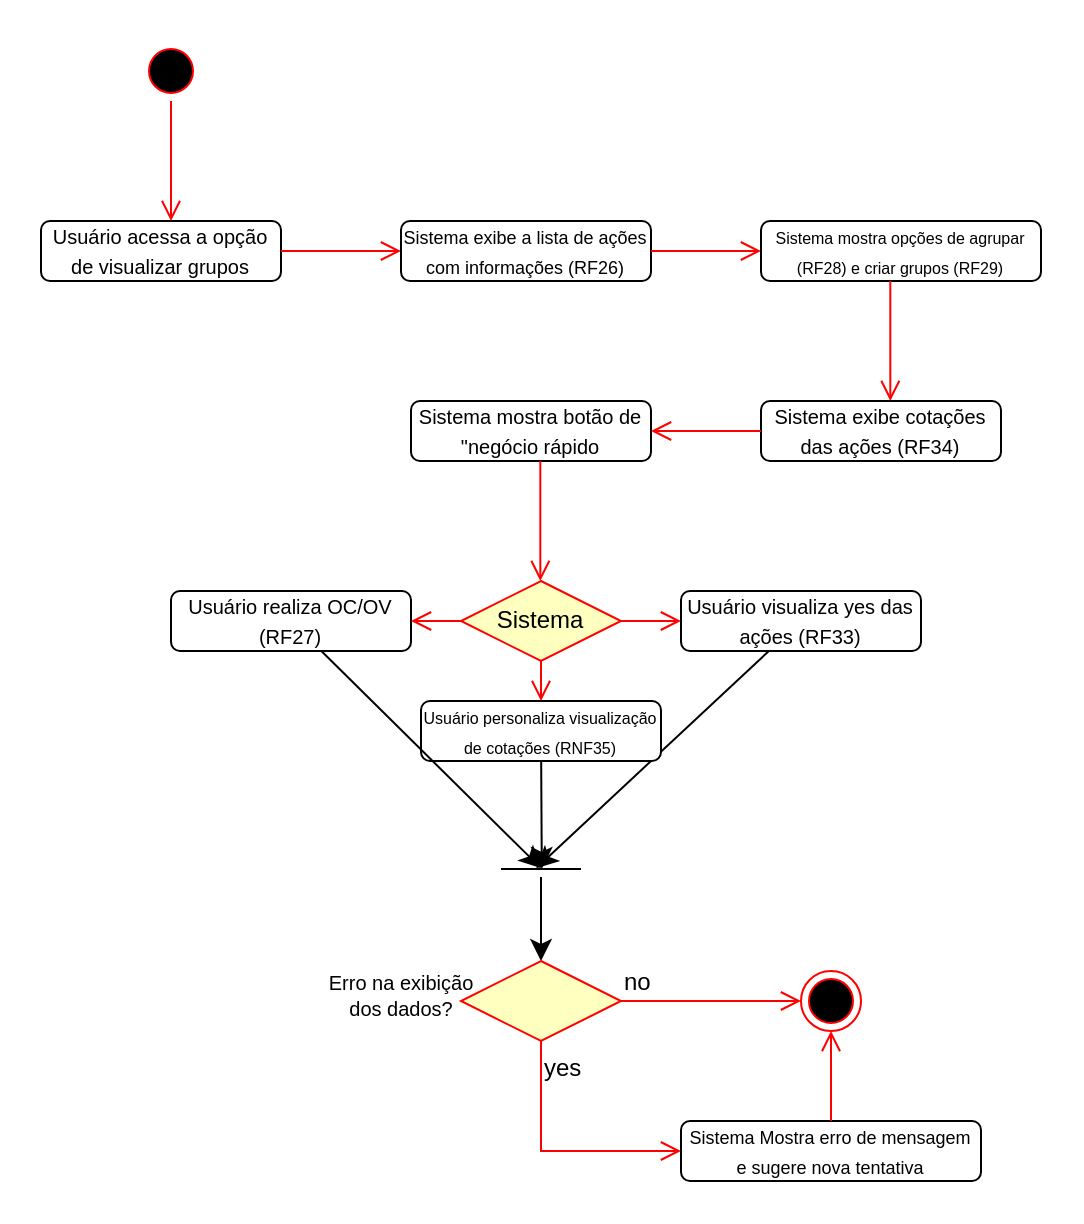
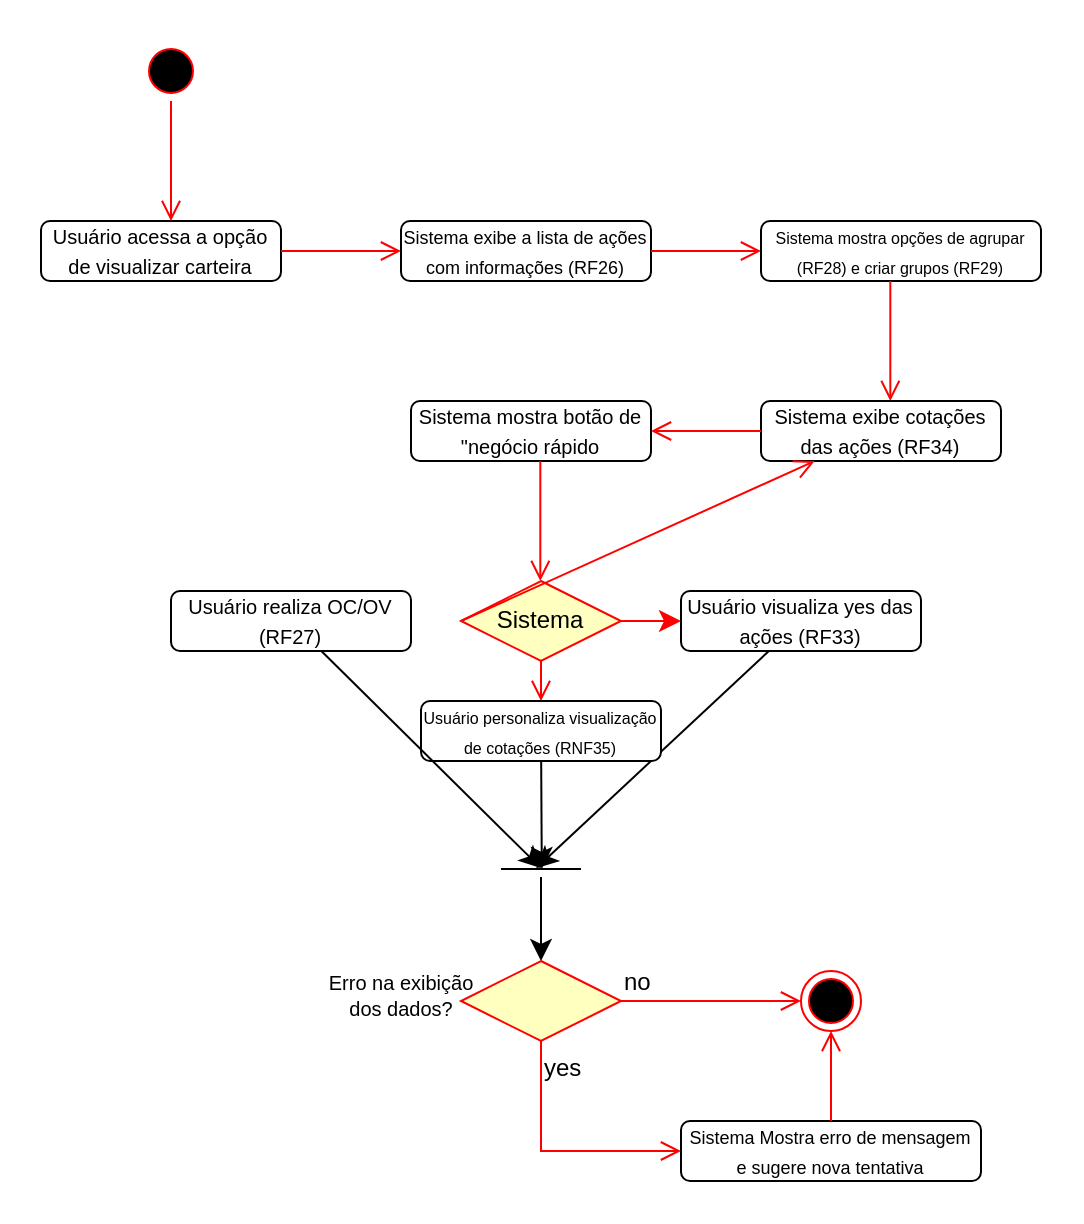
(161, 251) -> (161, 251)
(439, 621) -> (639, 540)
(667, 621) -> (663, 621)
